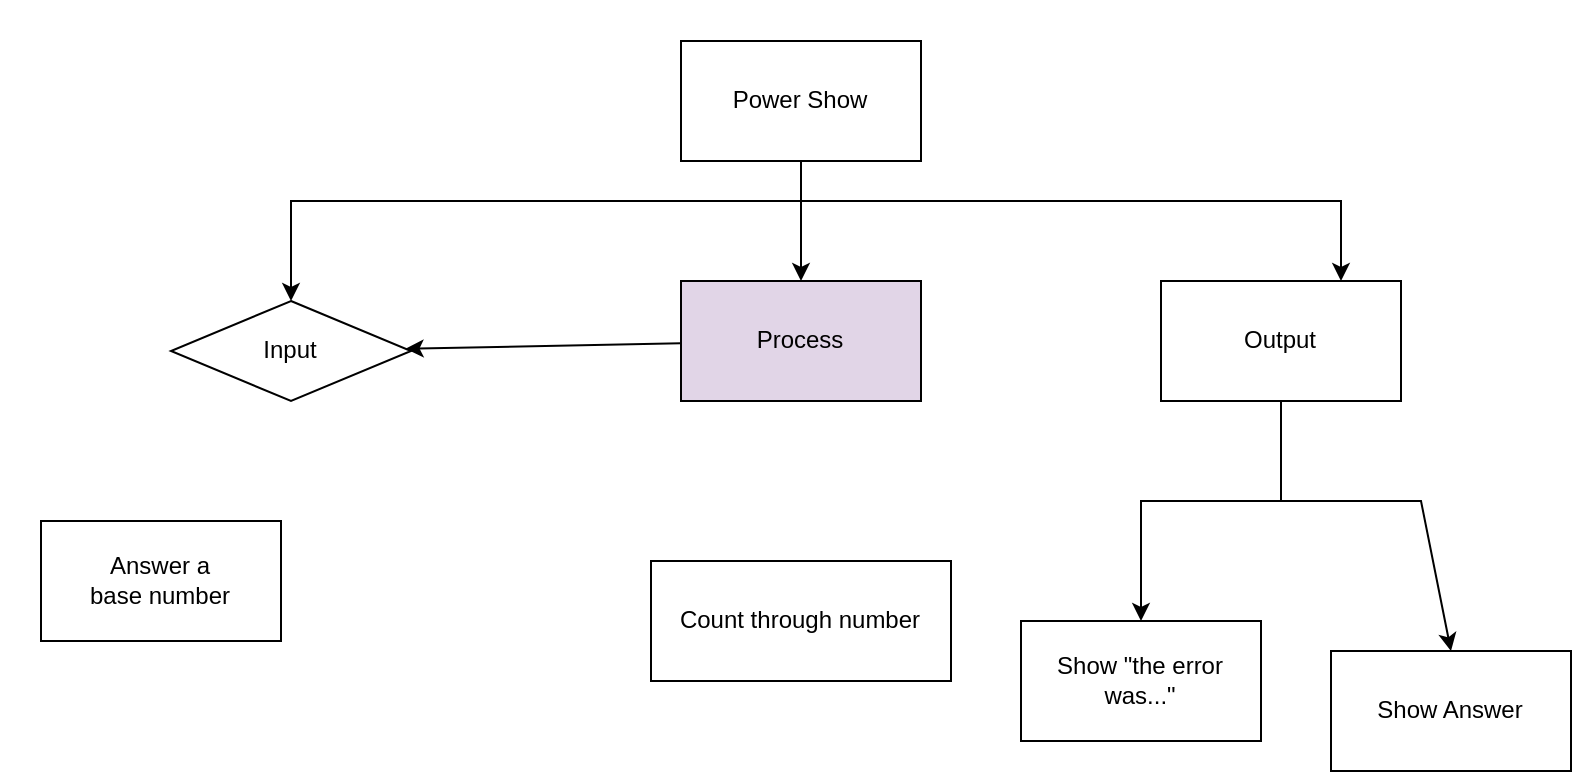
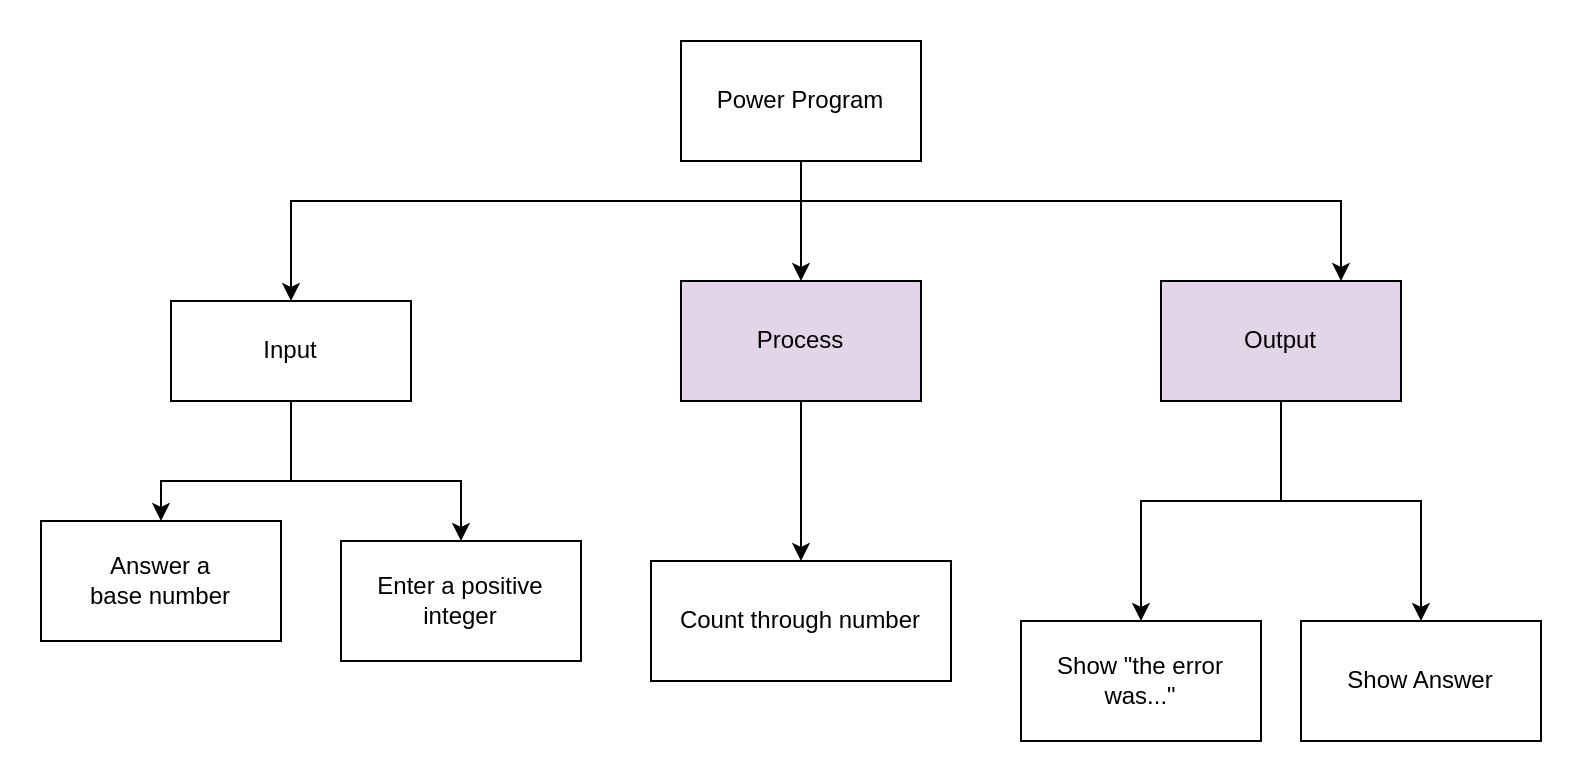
(801, 101) -> (801, 101)
(1281, 341) -> (1281, 341)
(550, 346) -> (801, 474)
(291, 351) -> (291, 351)
none -> (211, 481)
none -> (401, 481)
none -> (461, 601)
(1451, 711) -> (1421, 681)
